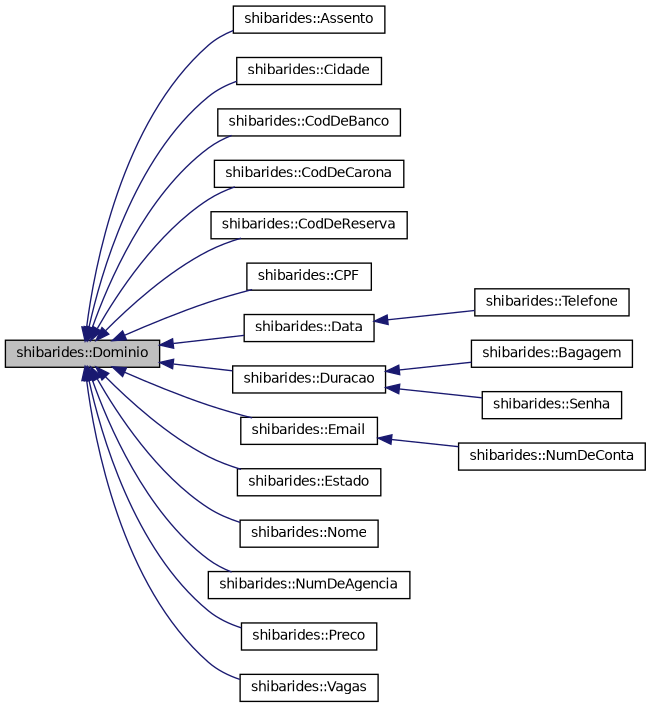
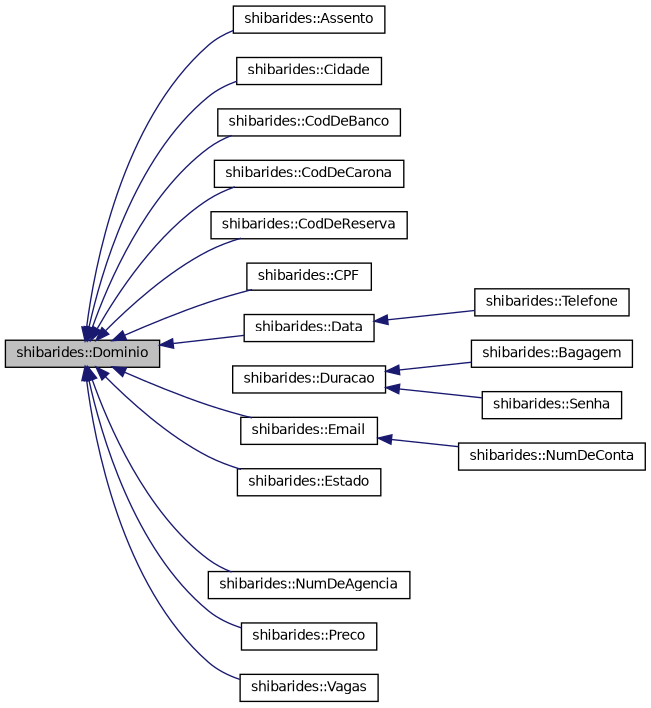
(203, 367) -> none
(309, 534) -> none
